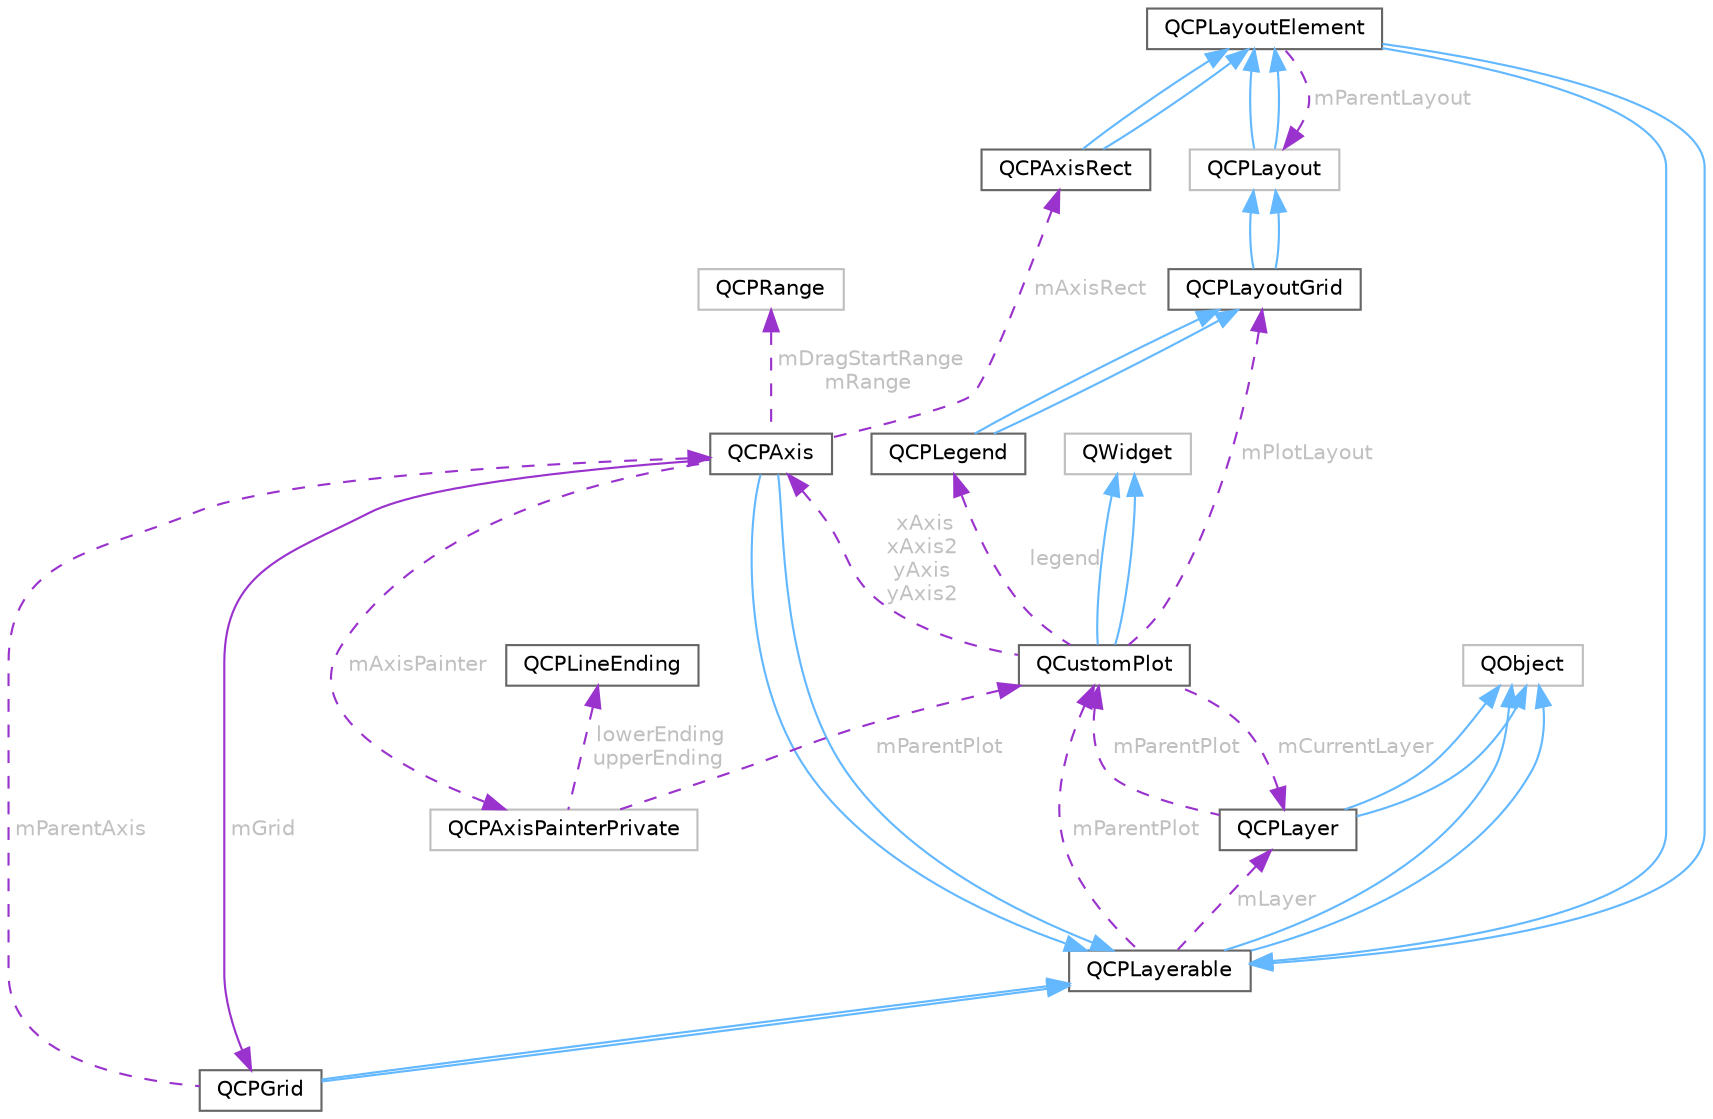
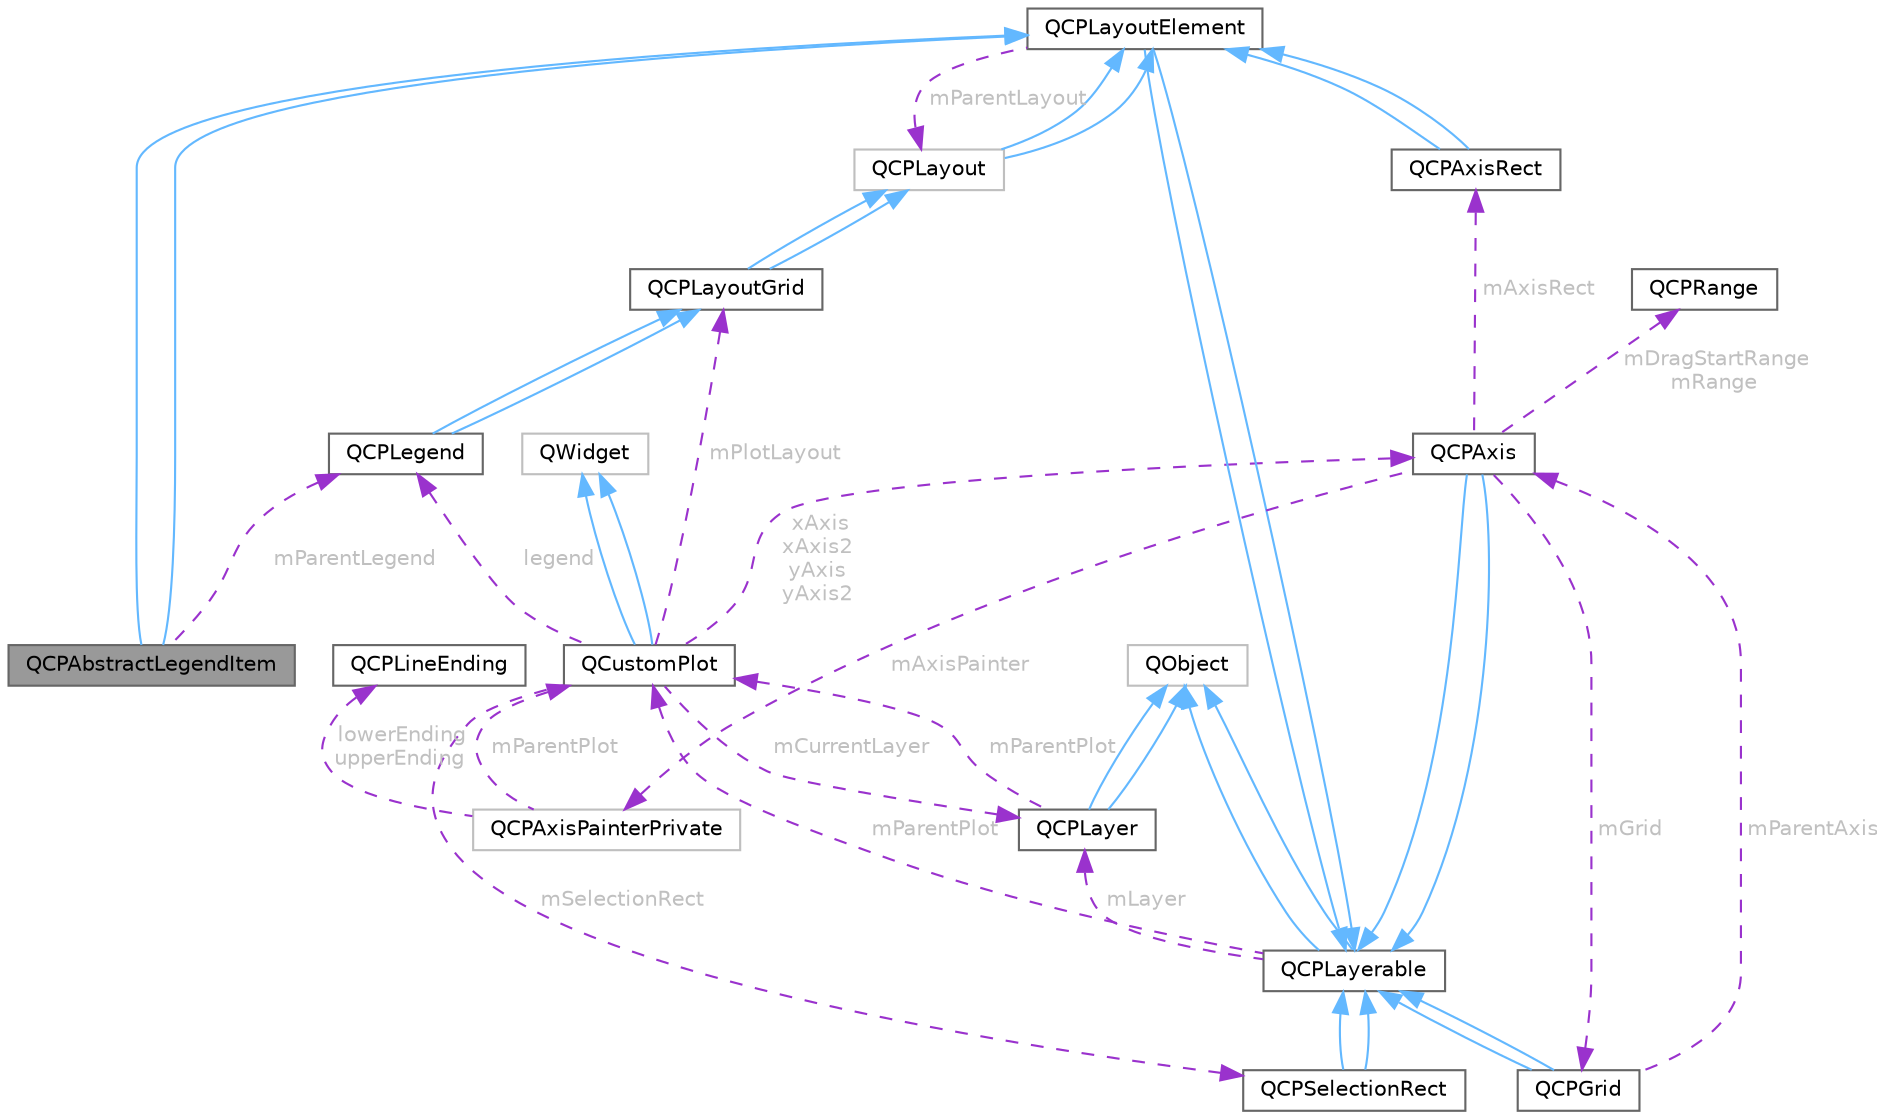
(771, 289) -> (1705, 289)
(254, 580) -> (1591, 747)
none -> (152, 665)
none -> (1354, 1090)
